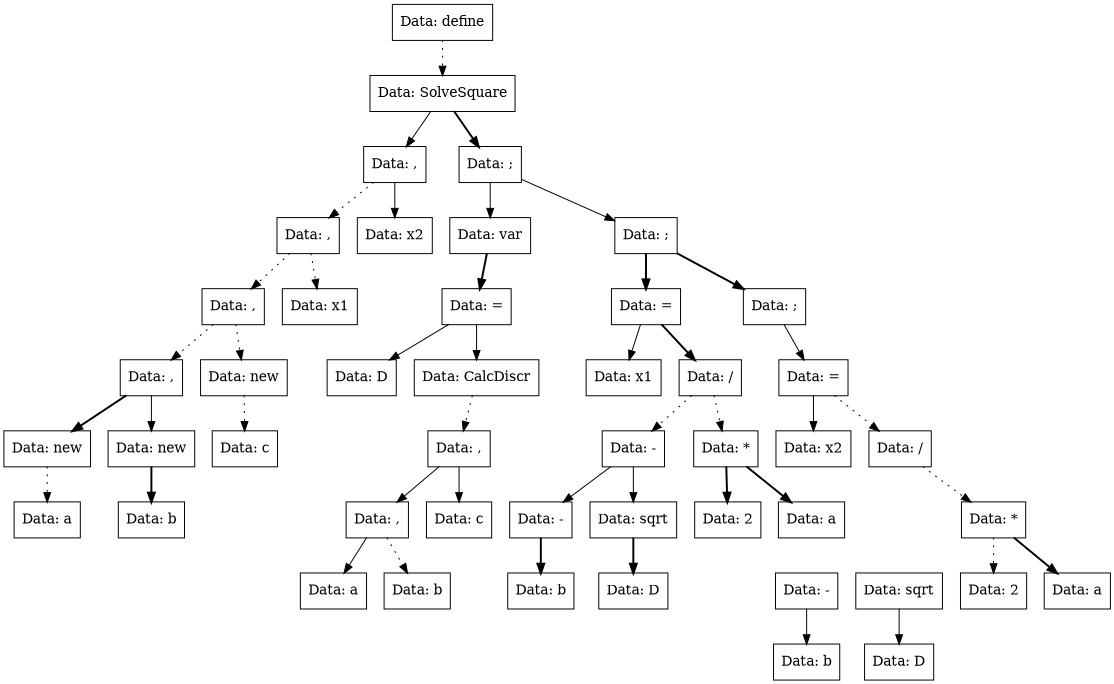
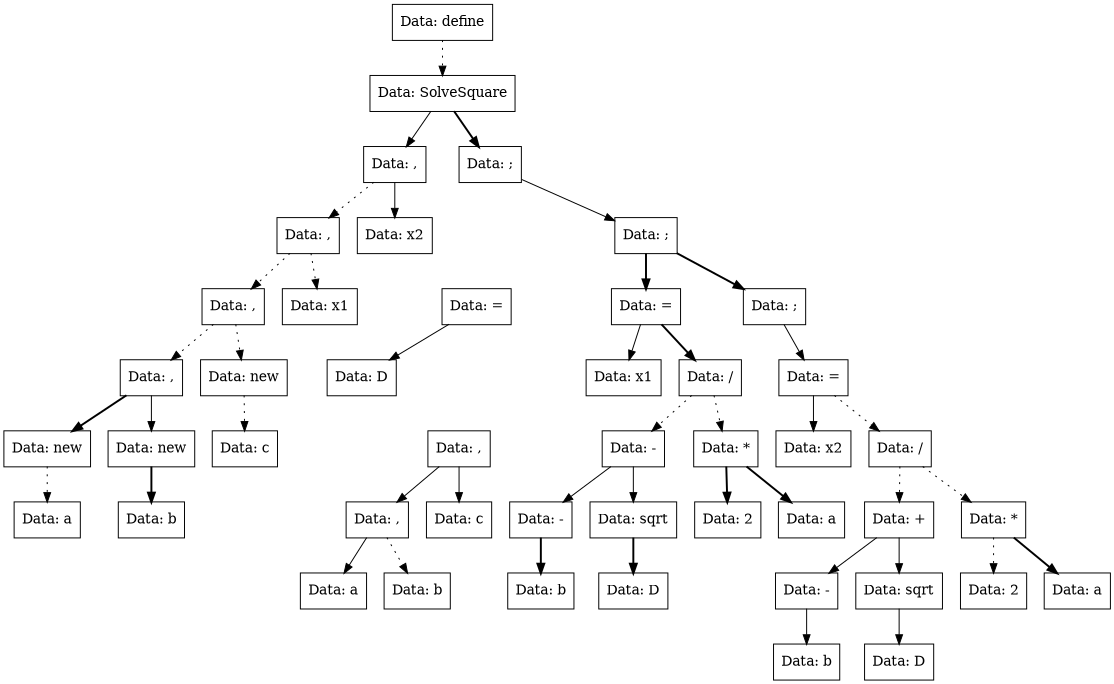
(490, 236) -> none
(477, 378) -> none
none -> (899, 520)
